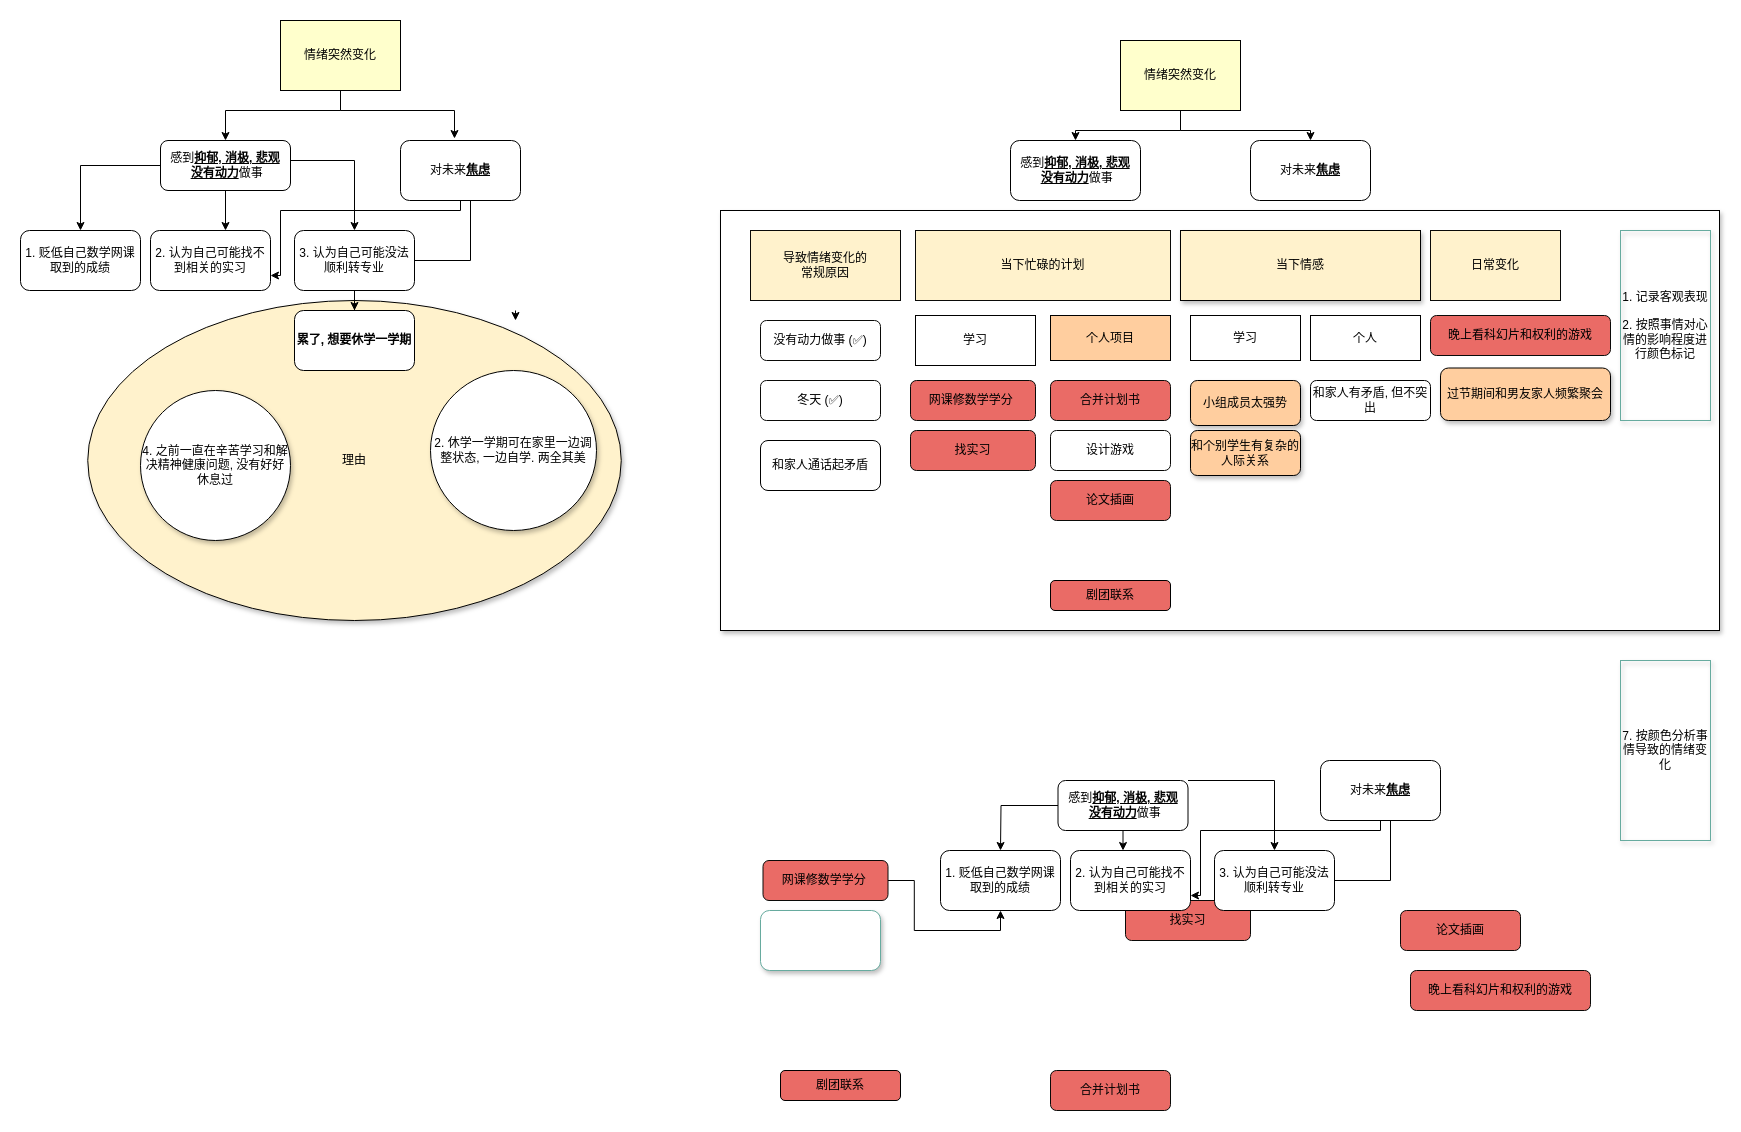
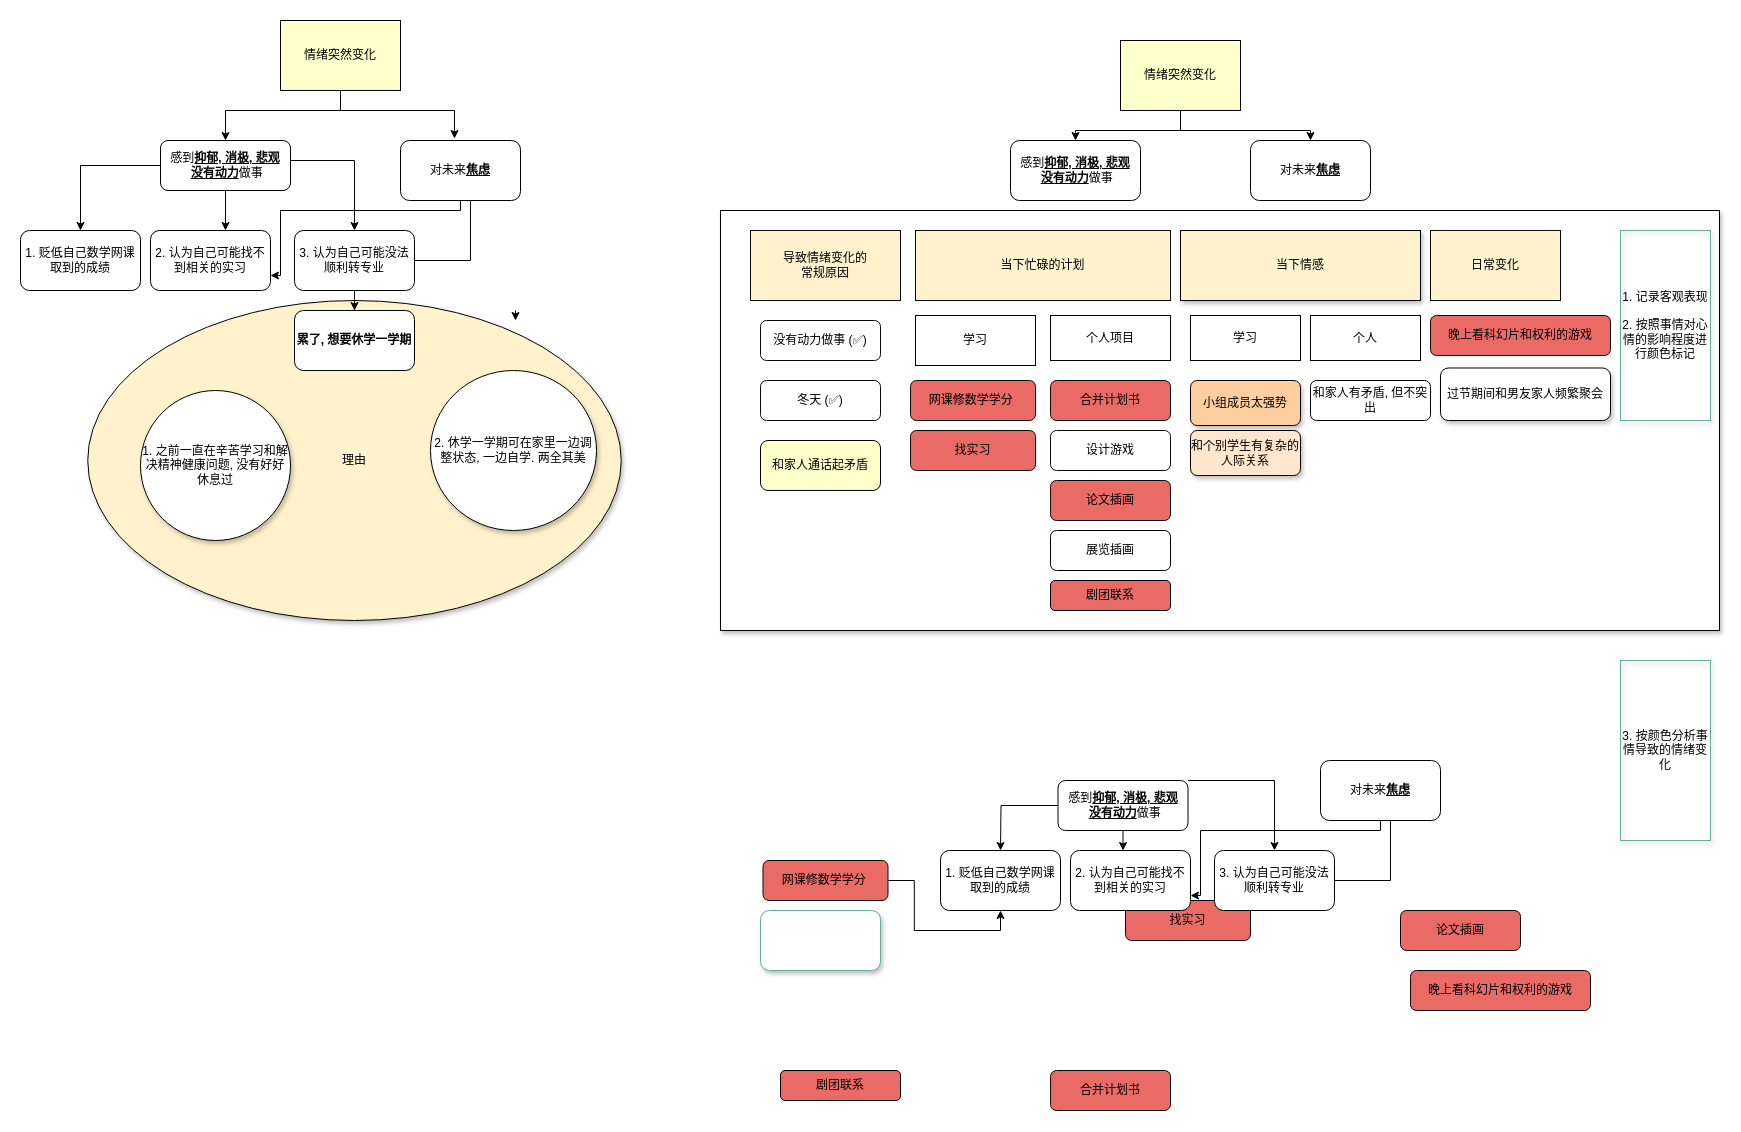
(1111, 338) -> (1111, 338)
(1526, 394) -> (1526, 394)
(1246, 453) -> (1246, 453)
(216, 466) -> (216, 466)
(821, 466) -> (821, 466)
none -> (1111, 551)
(1666, 751) -> (1666, 751)
